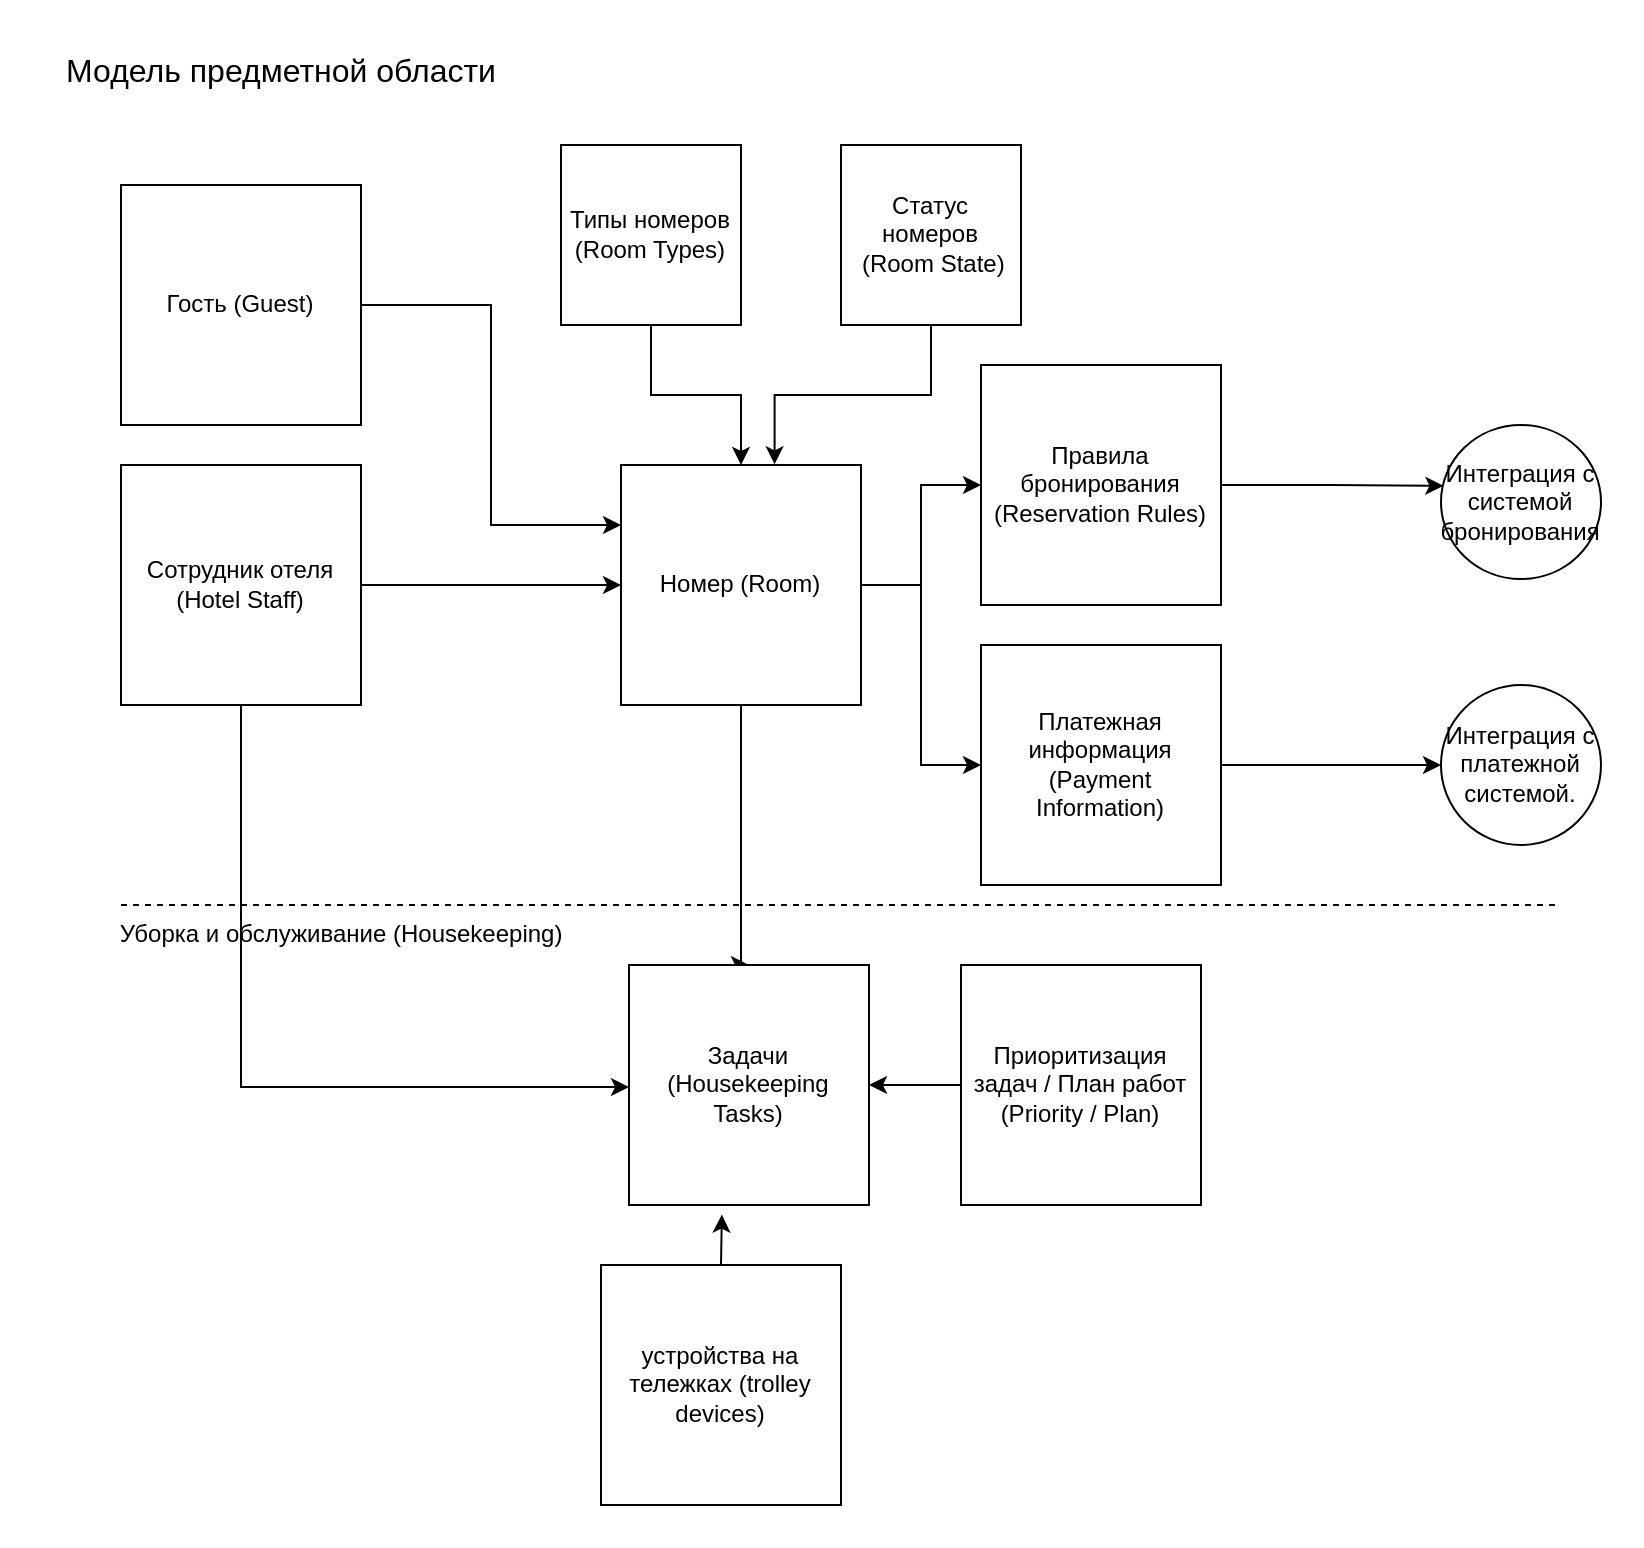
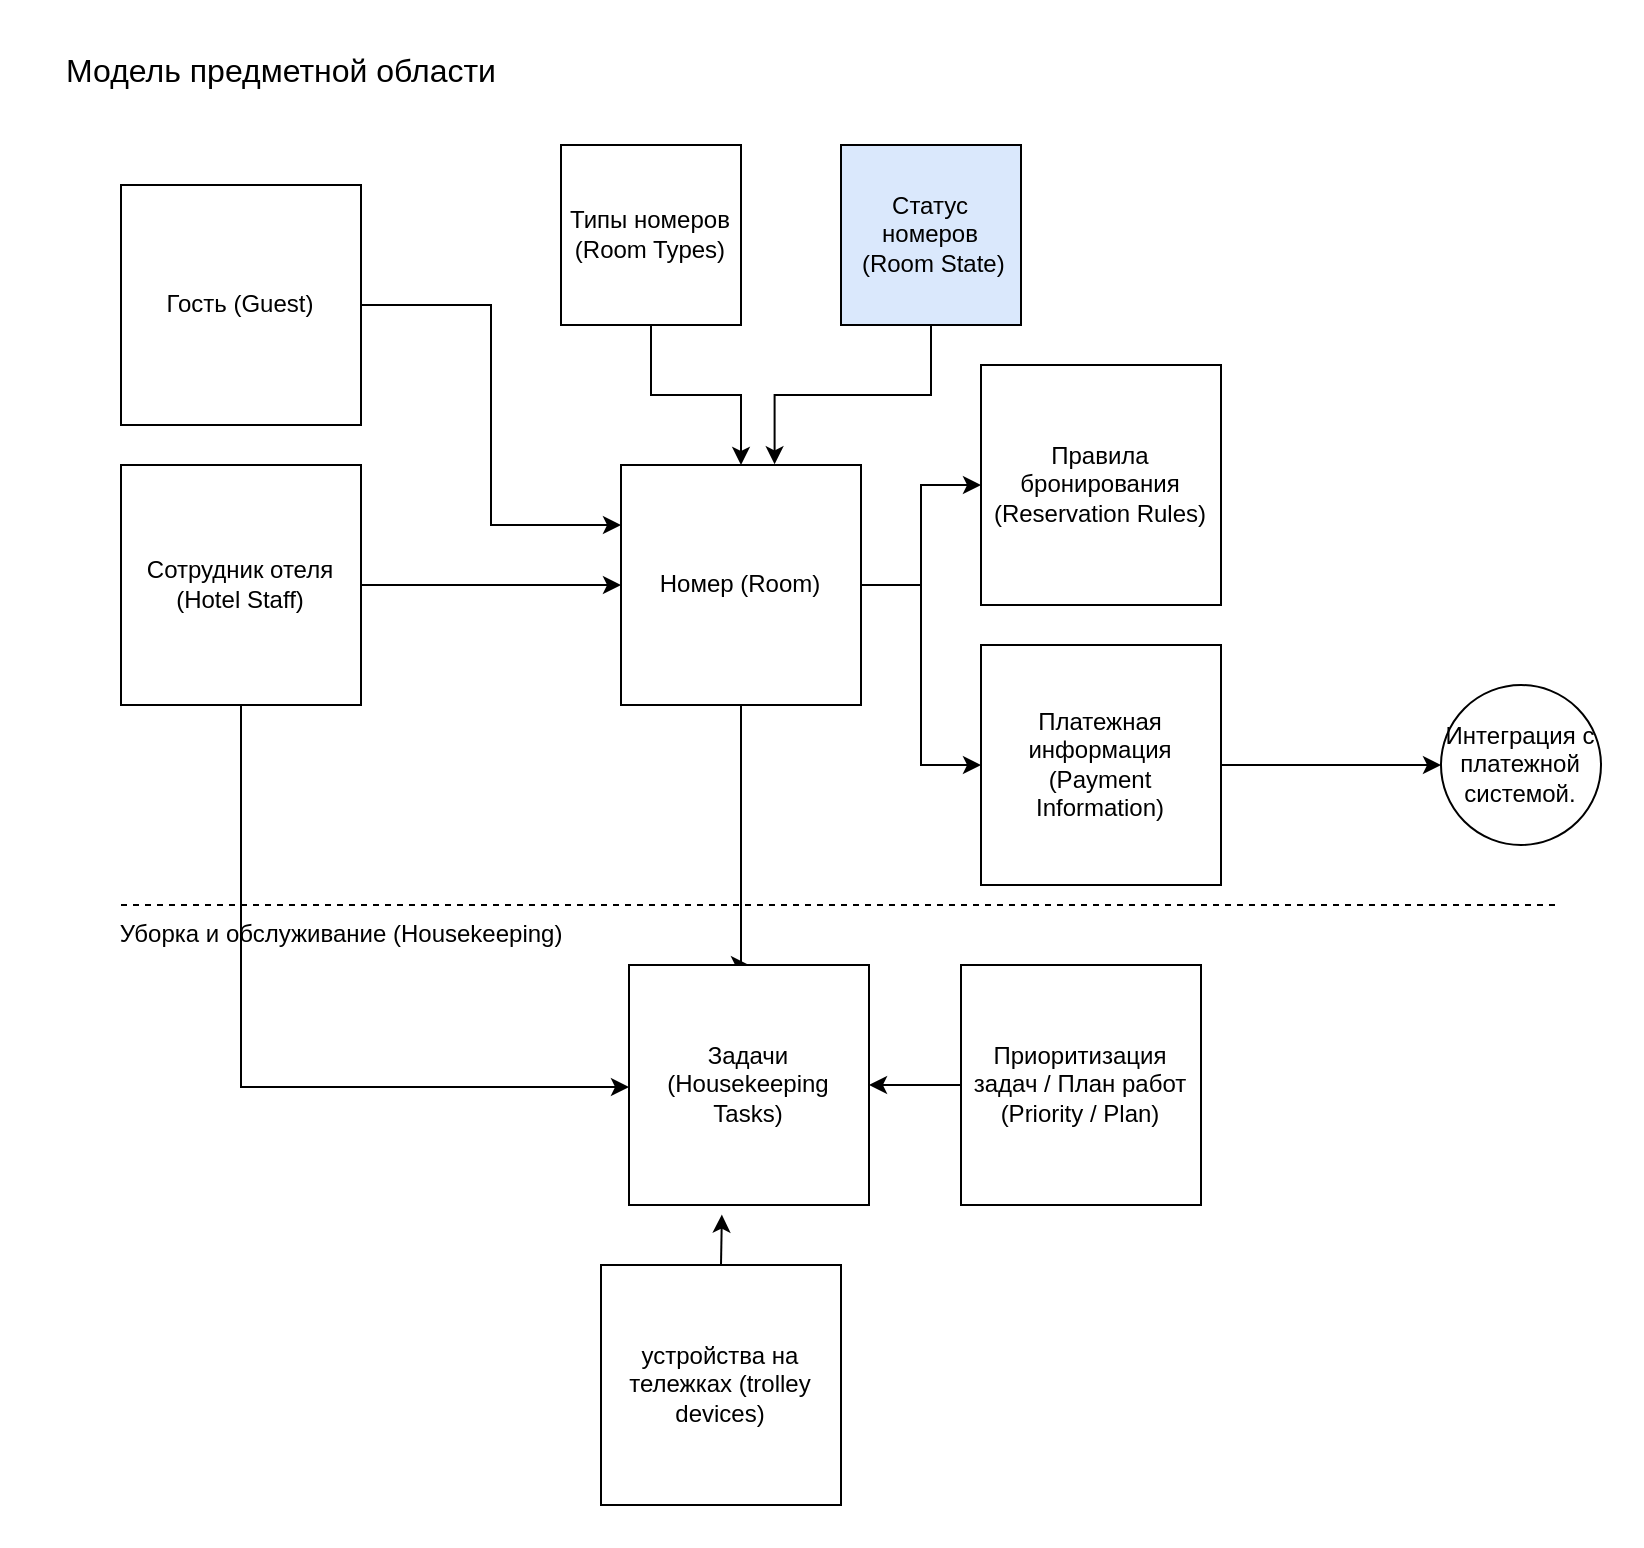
(931, 235) -> (931, 235)
(1325, 485) -> none
(1521, 502) -> none
